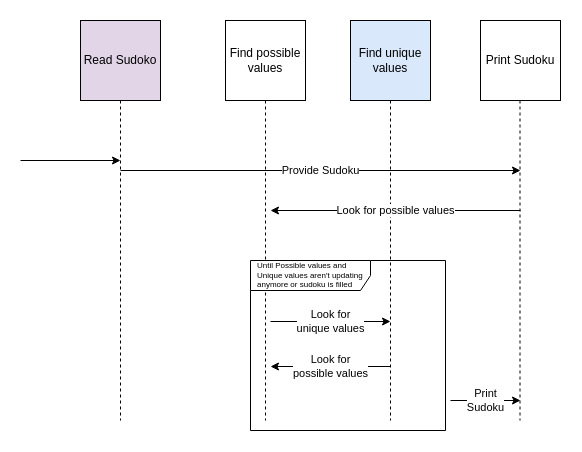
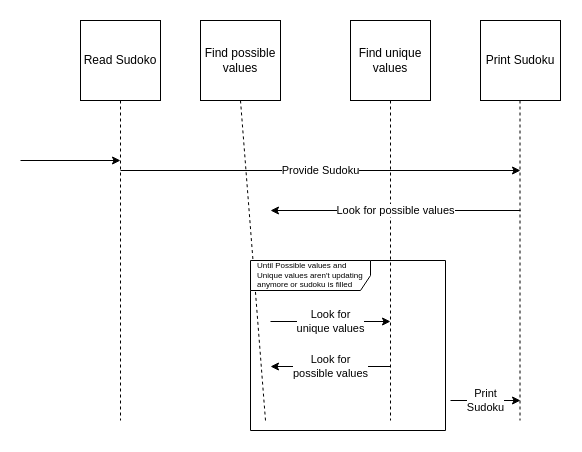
(121, 61) -> (121, 61)
(266, 61) -> (241, 61)
(391, 61) -> (391, 61)
